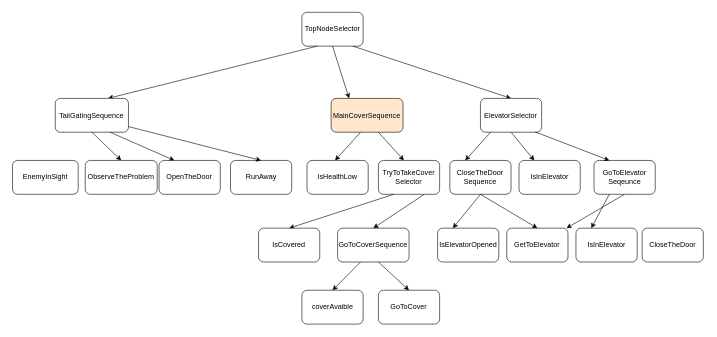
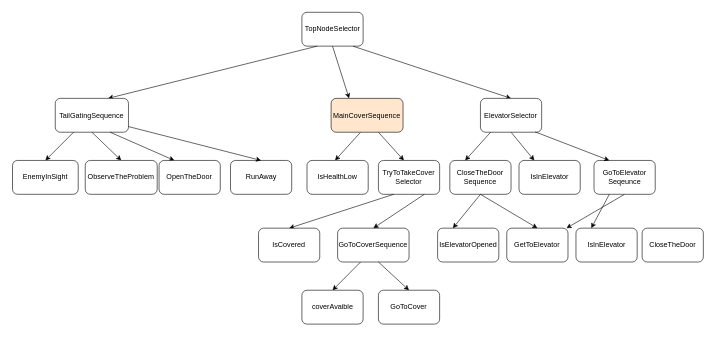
none -> (49, 156)
